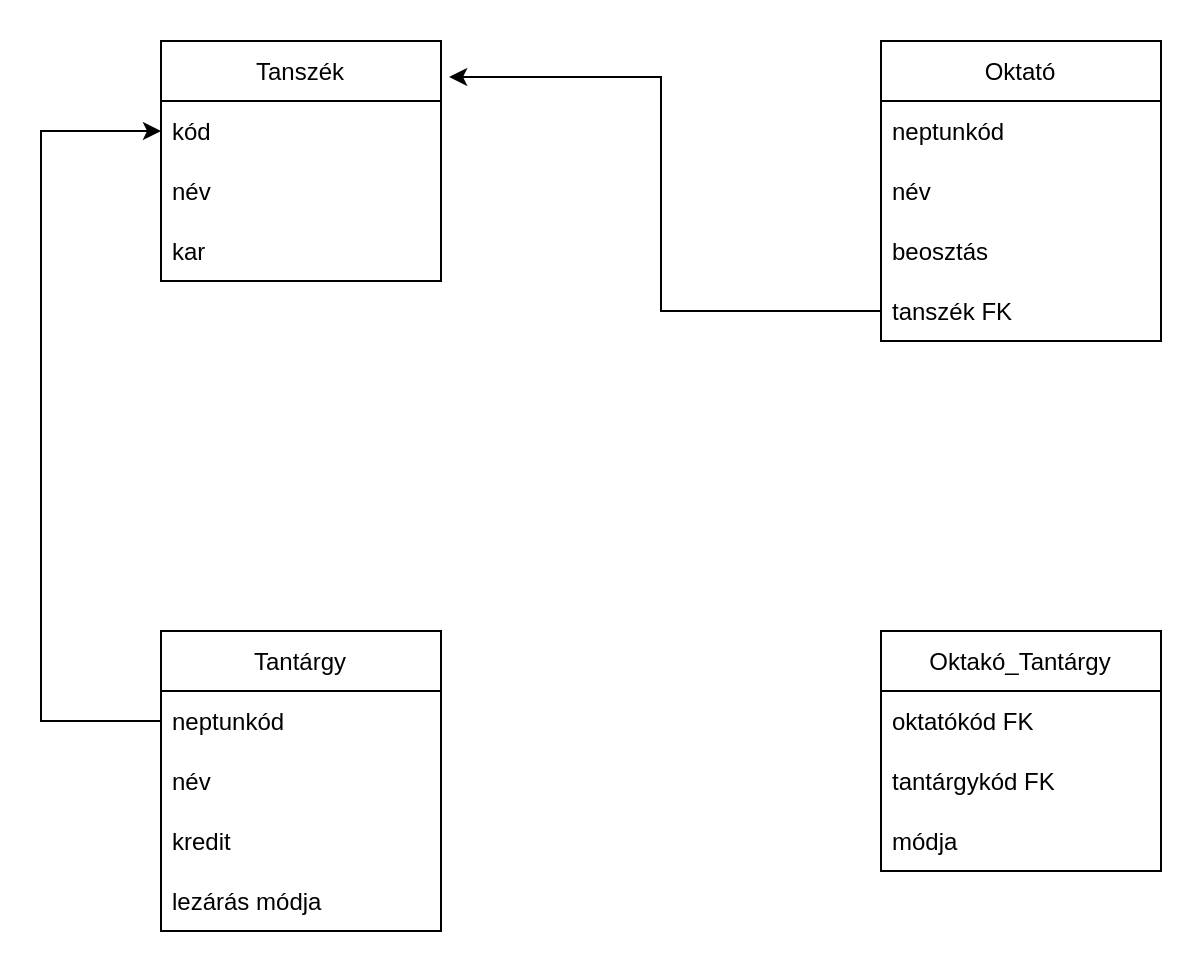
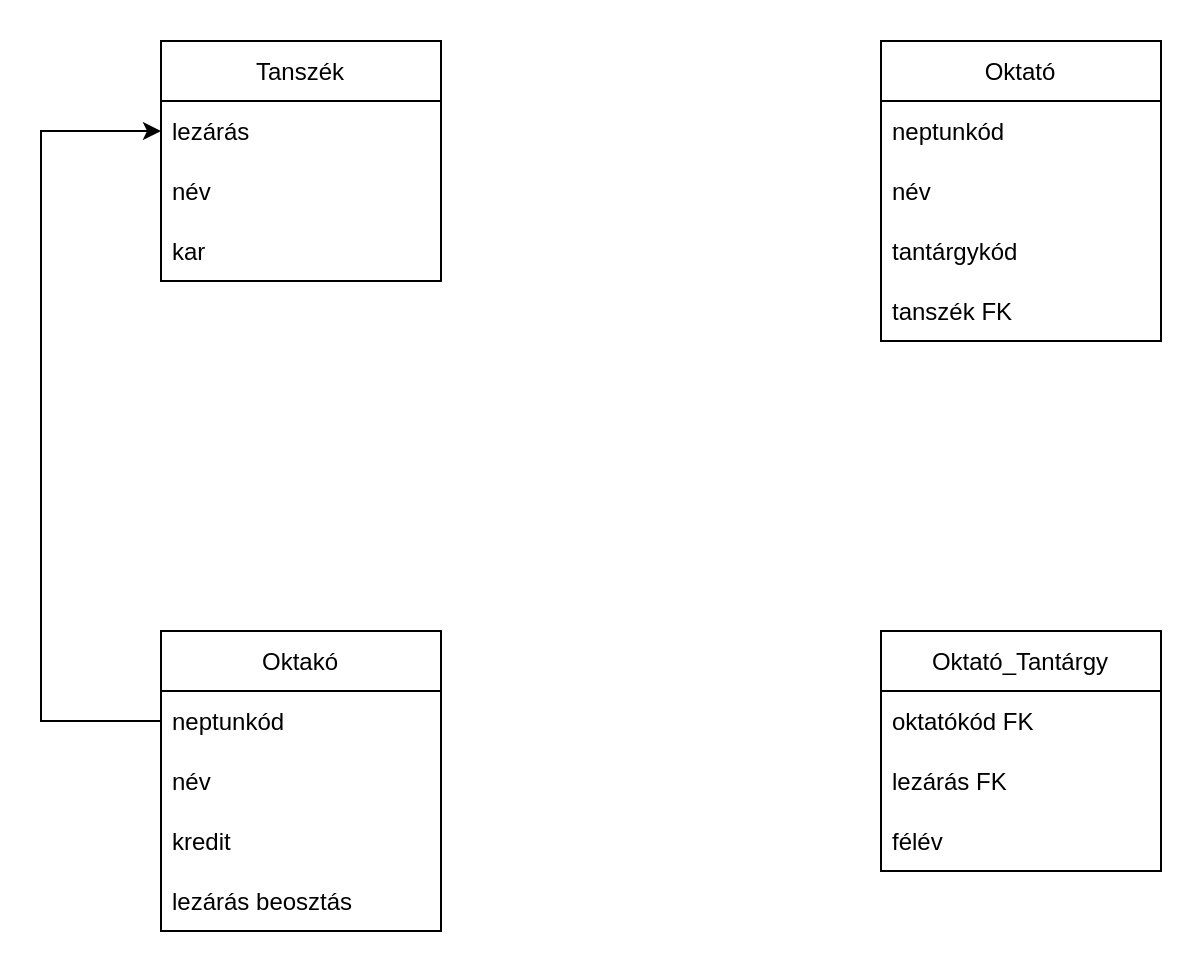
(192, 132) -> (216, 132)
(661, 203) -> none
(946, 252) -> (966, 252)
(300, 662) -> (300, 662)
(1020, 662) -> (1020, 662)
(983, 782) -> (953, 782)
(926, 842) -> (922, 842)
(253, 902) -> (273, 902)
